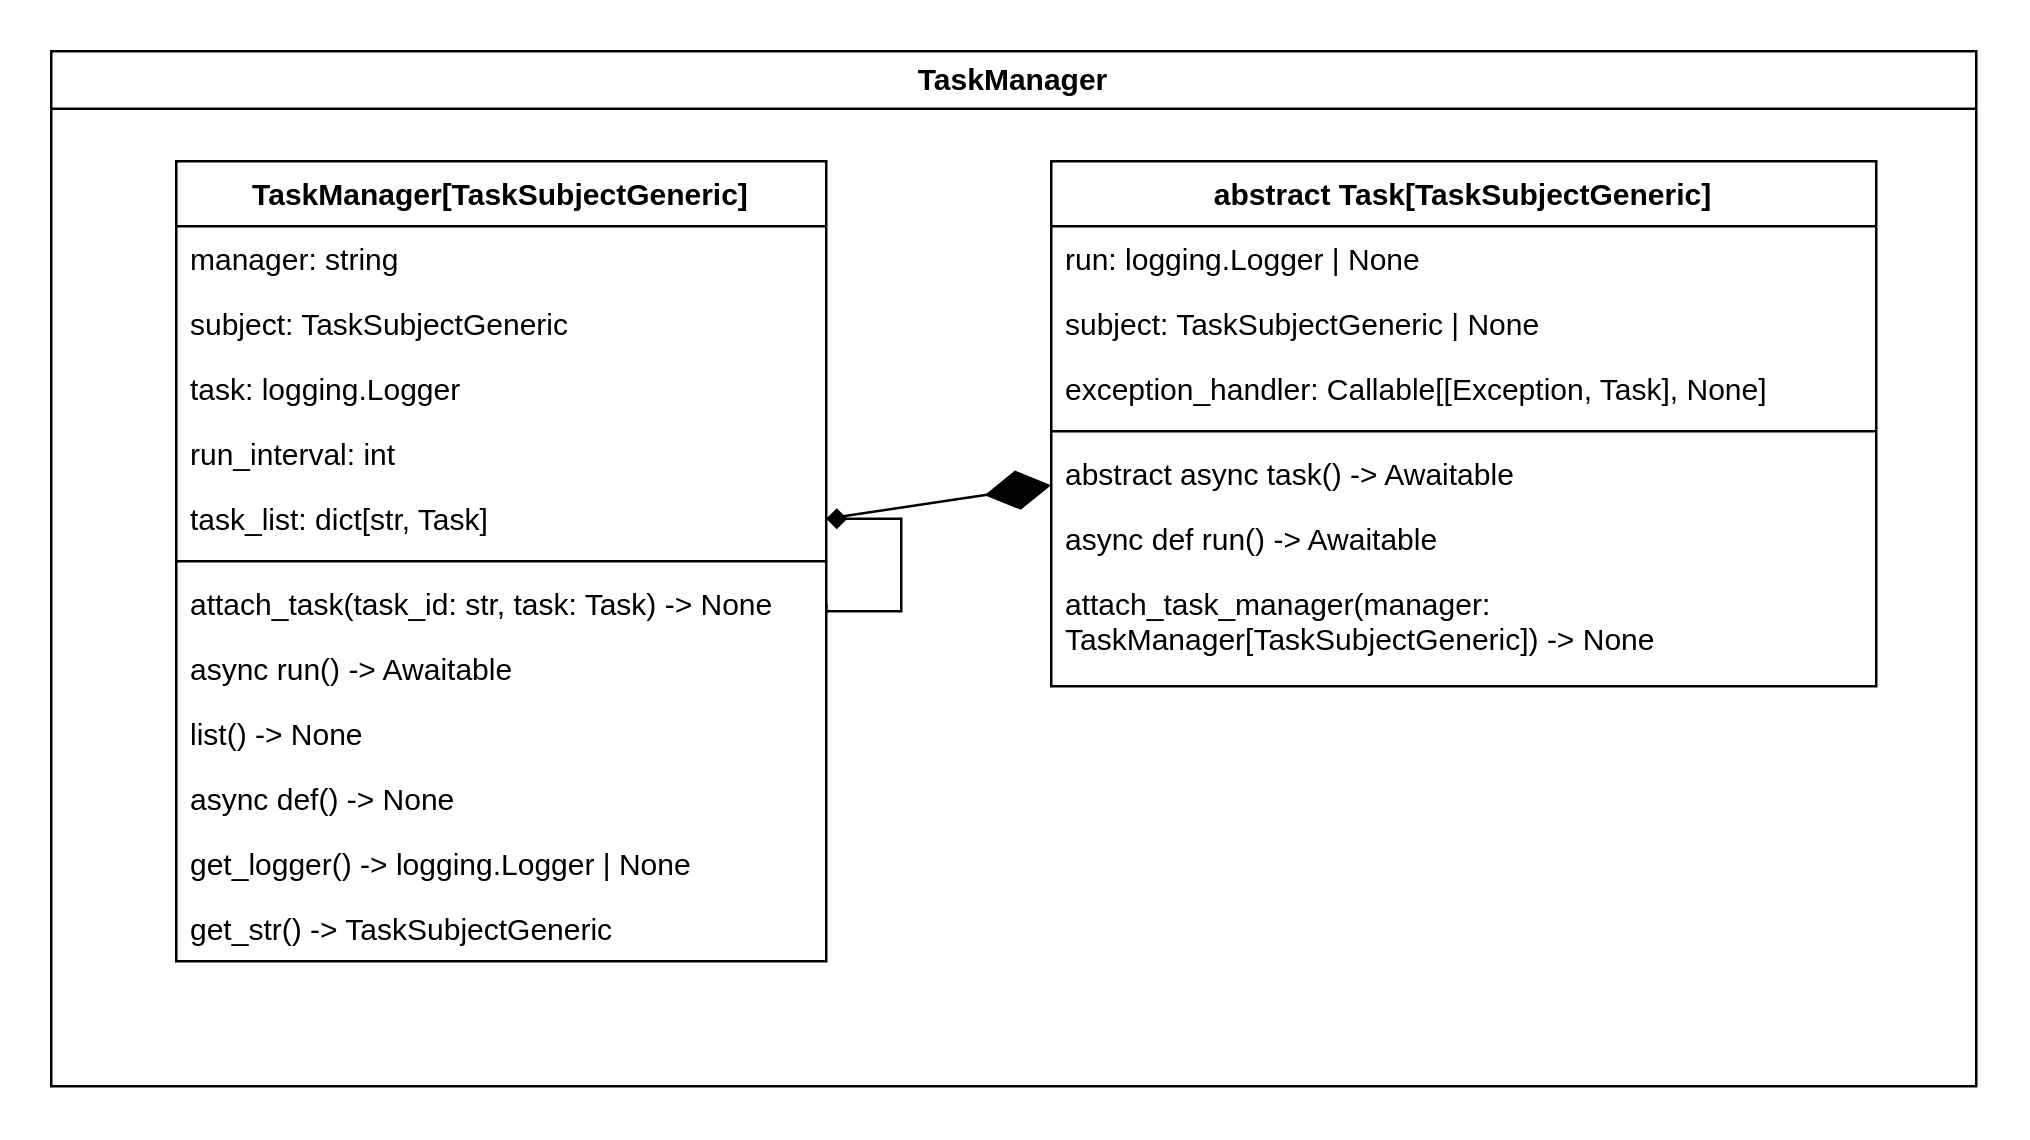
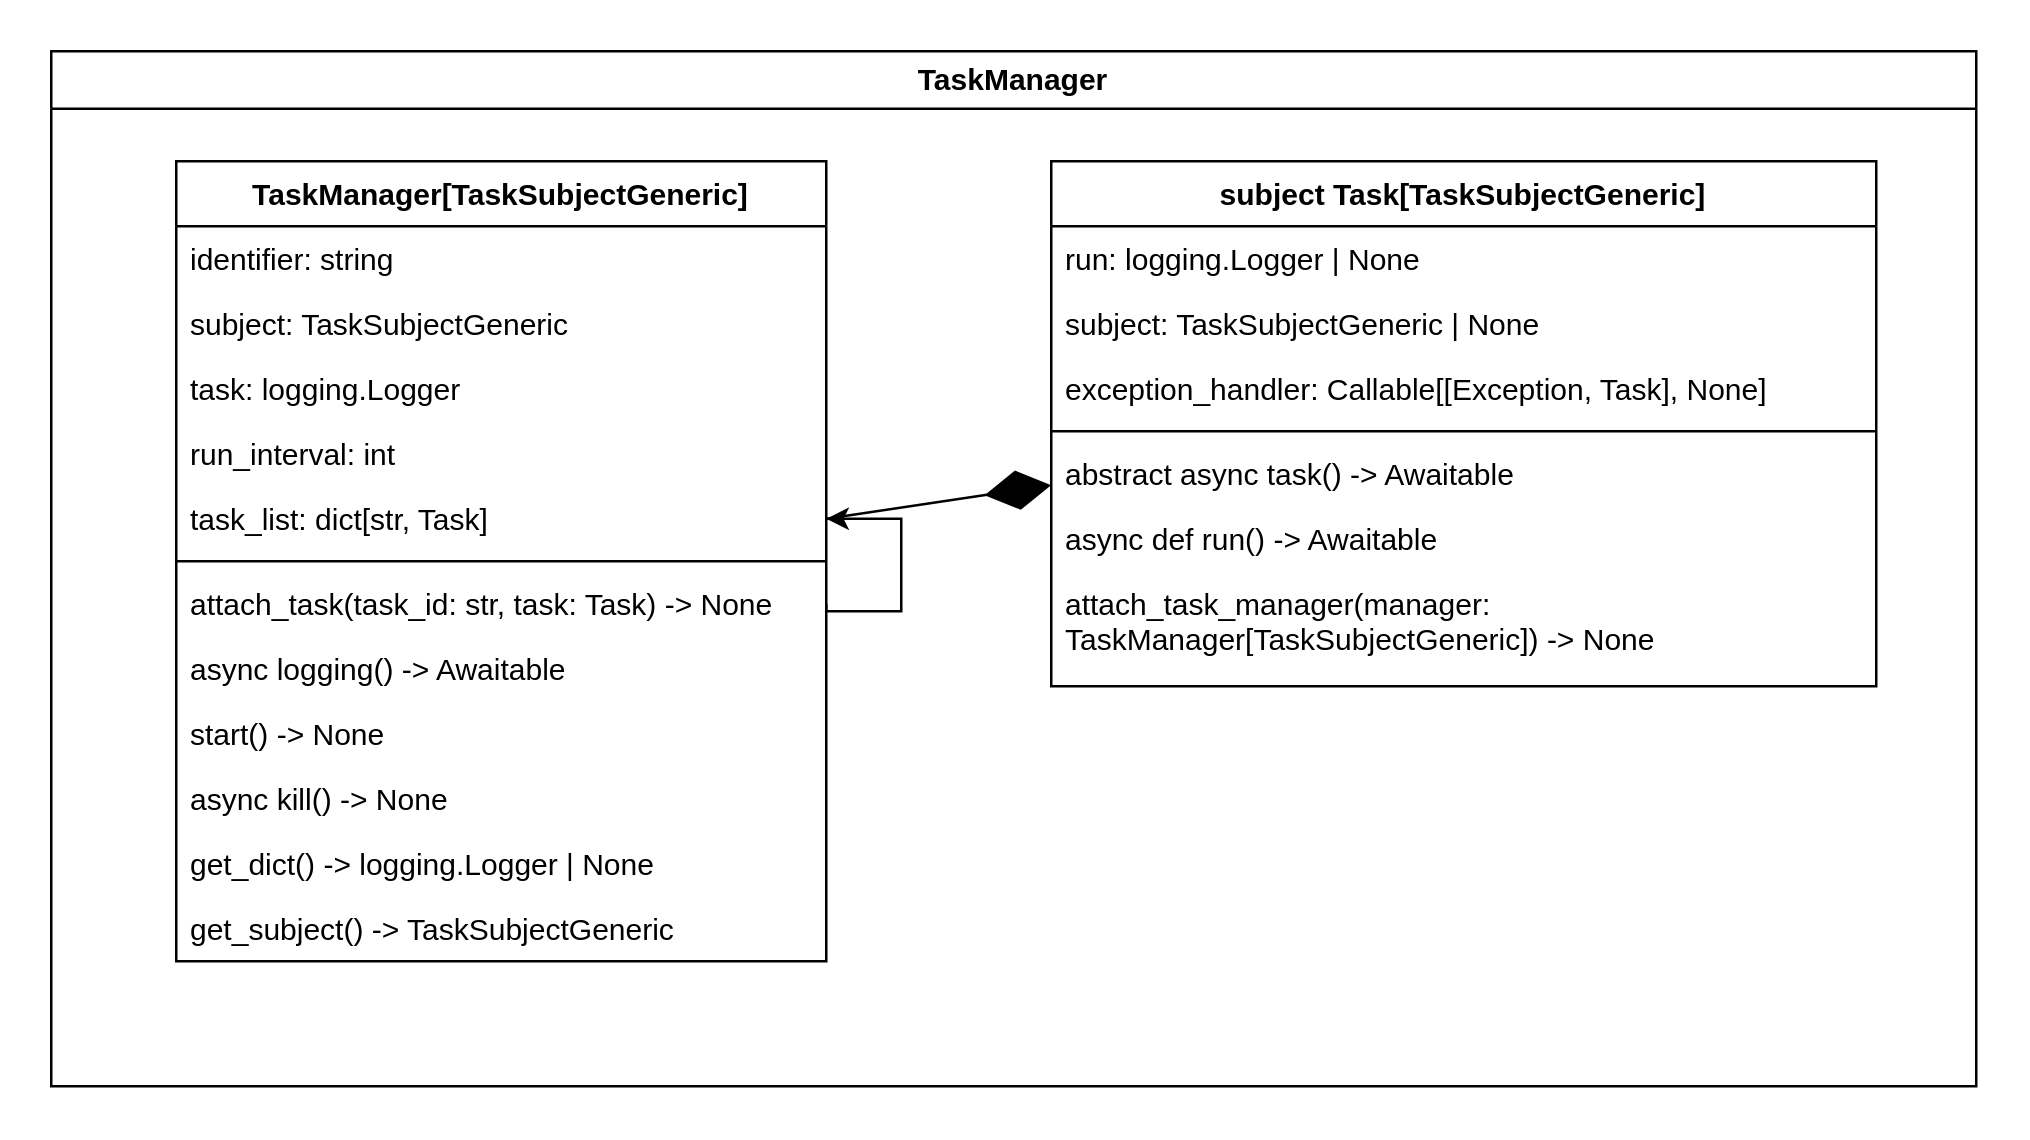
(1464, 197) -> (1464, 197)
(306, 262) -> (319, 262)
(847, 519) -> (847, 519)
(373, 672) -> (399, 672)
(293, 737) -> (309, 737)
(339, 802) -> (336, 802)
(467, 867) -> (450, 867)
(440, 932) -> (474, 932)
